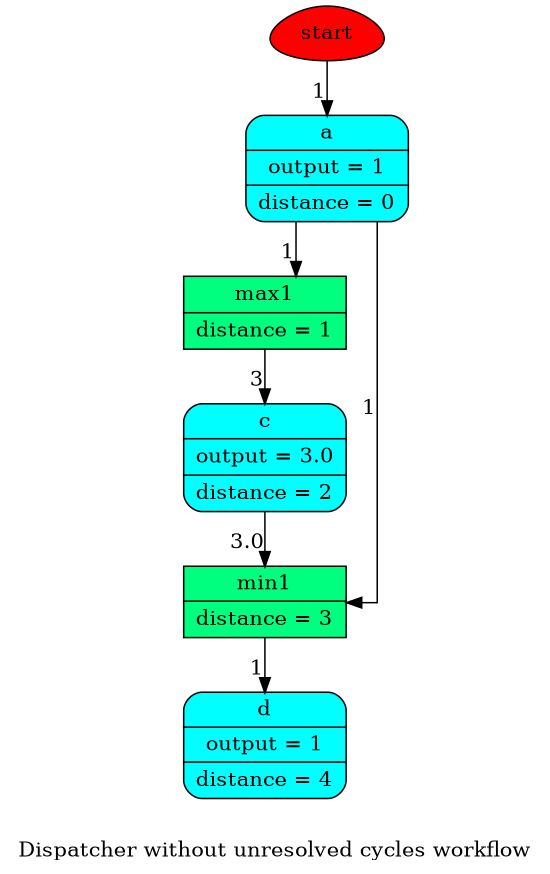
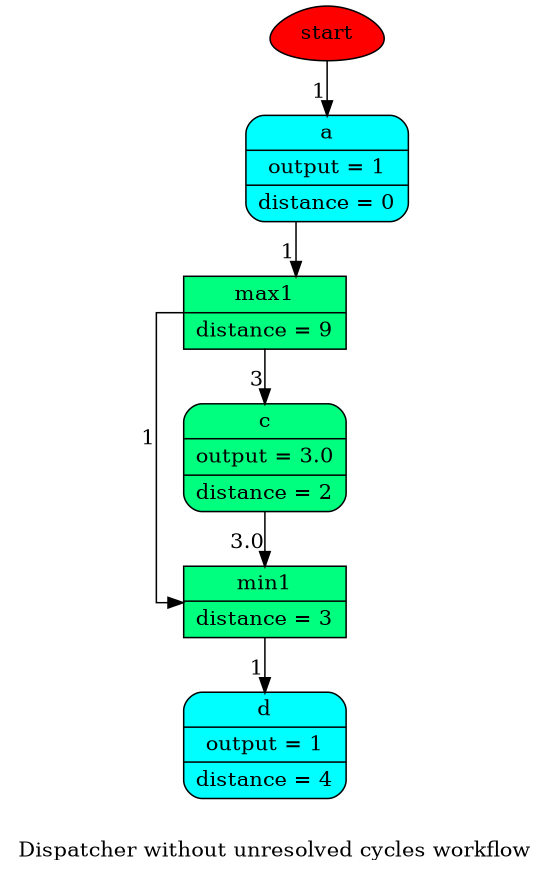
(265, 330) -> (265, 330)
(377, 420) -> (156, 450)
(265, 458) -> (265, 458)
